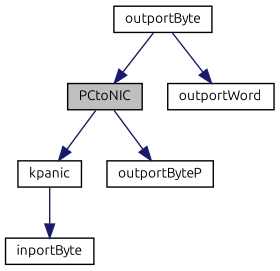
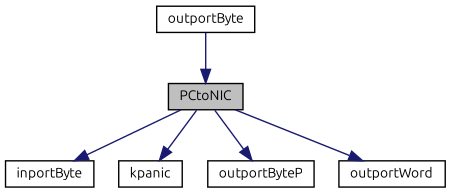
(188, 53) -> (292, 133)
(50, 206) -> (134, 132)
